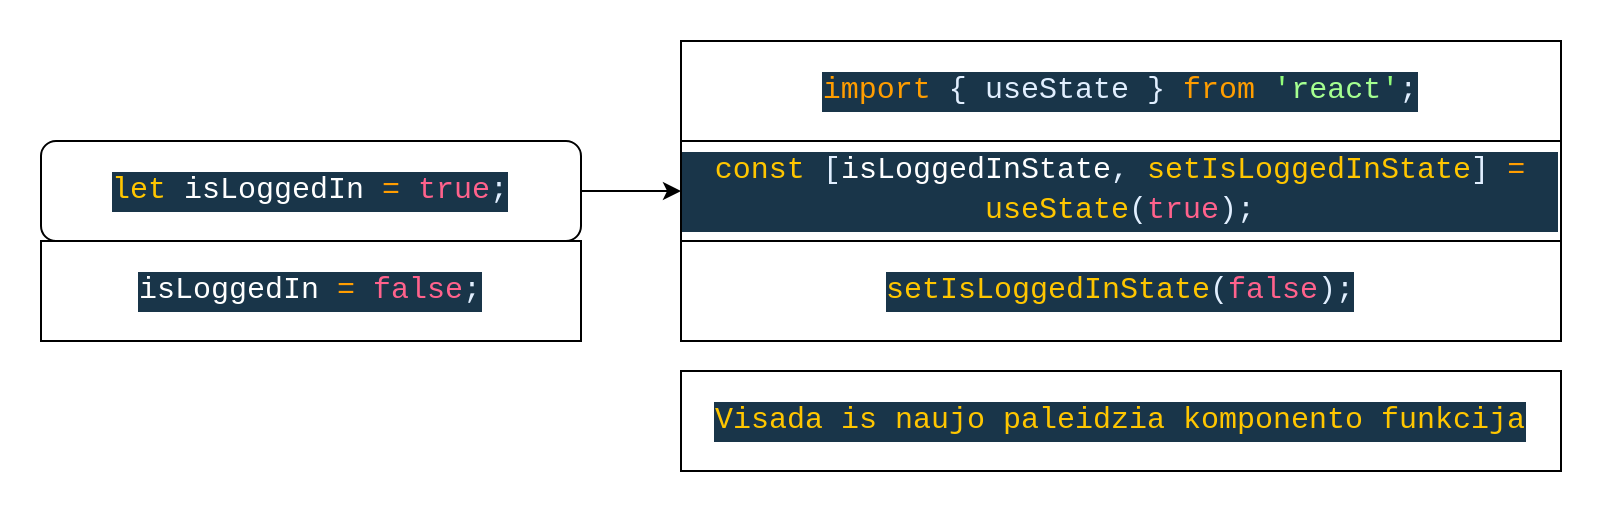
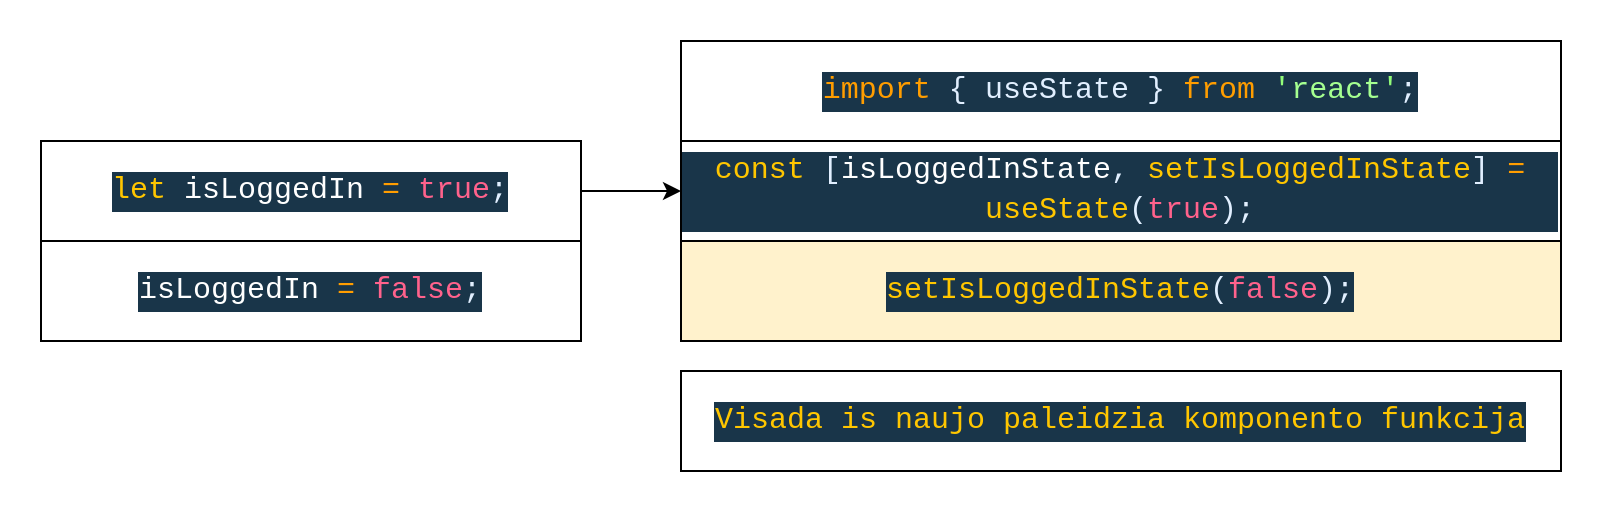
(311, 191) -> (311, 191)
(1121, 291) -> (1121, 291)
